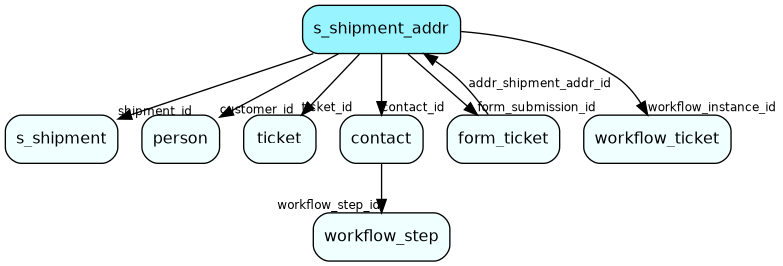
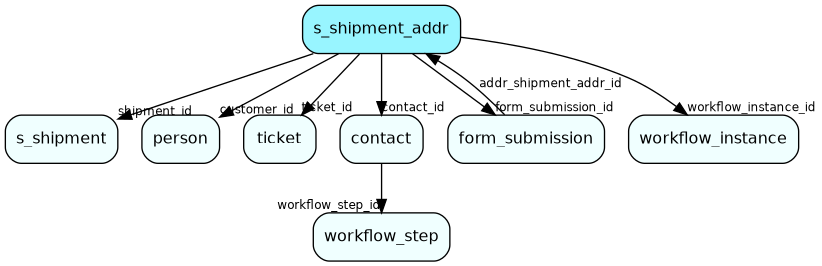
(503, 139) -> (526, 139)
(657, 139) -> (714, 139)
